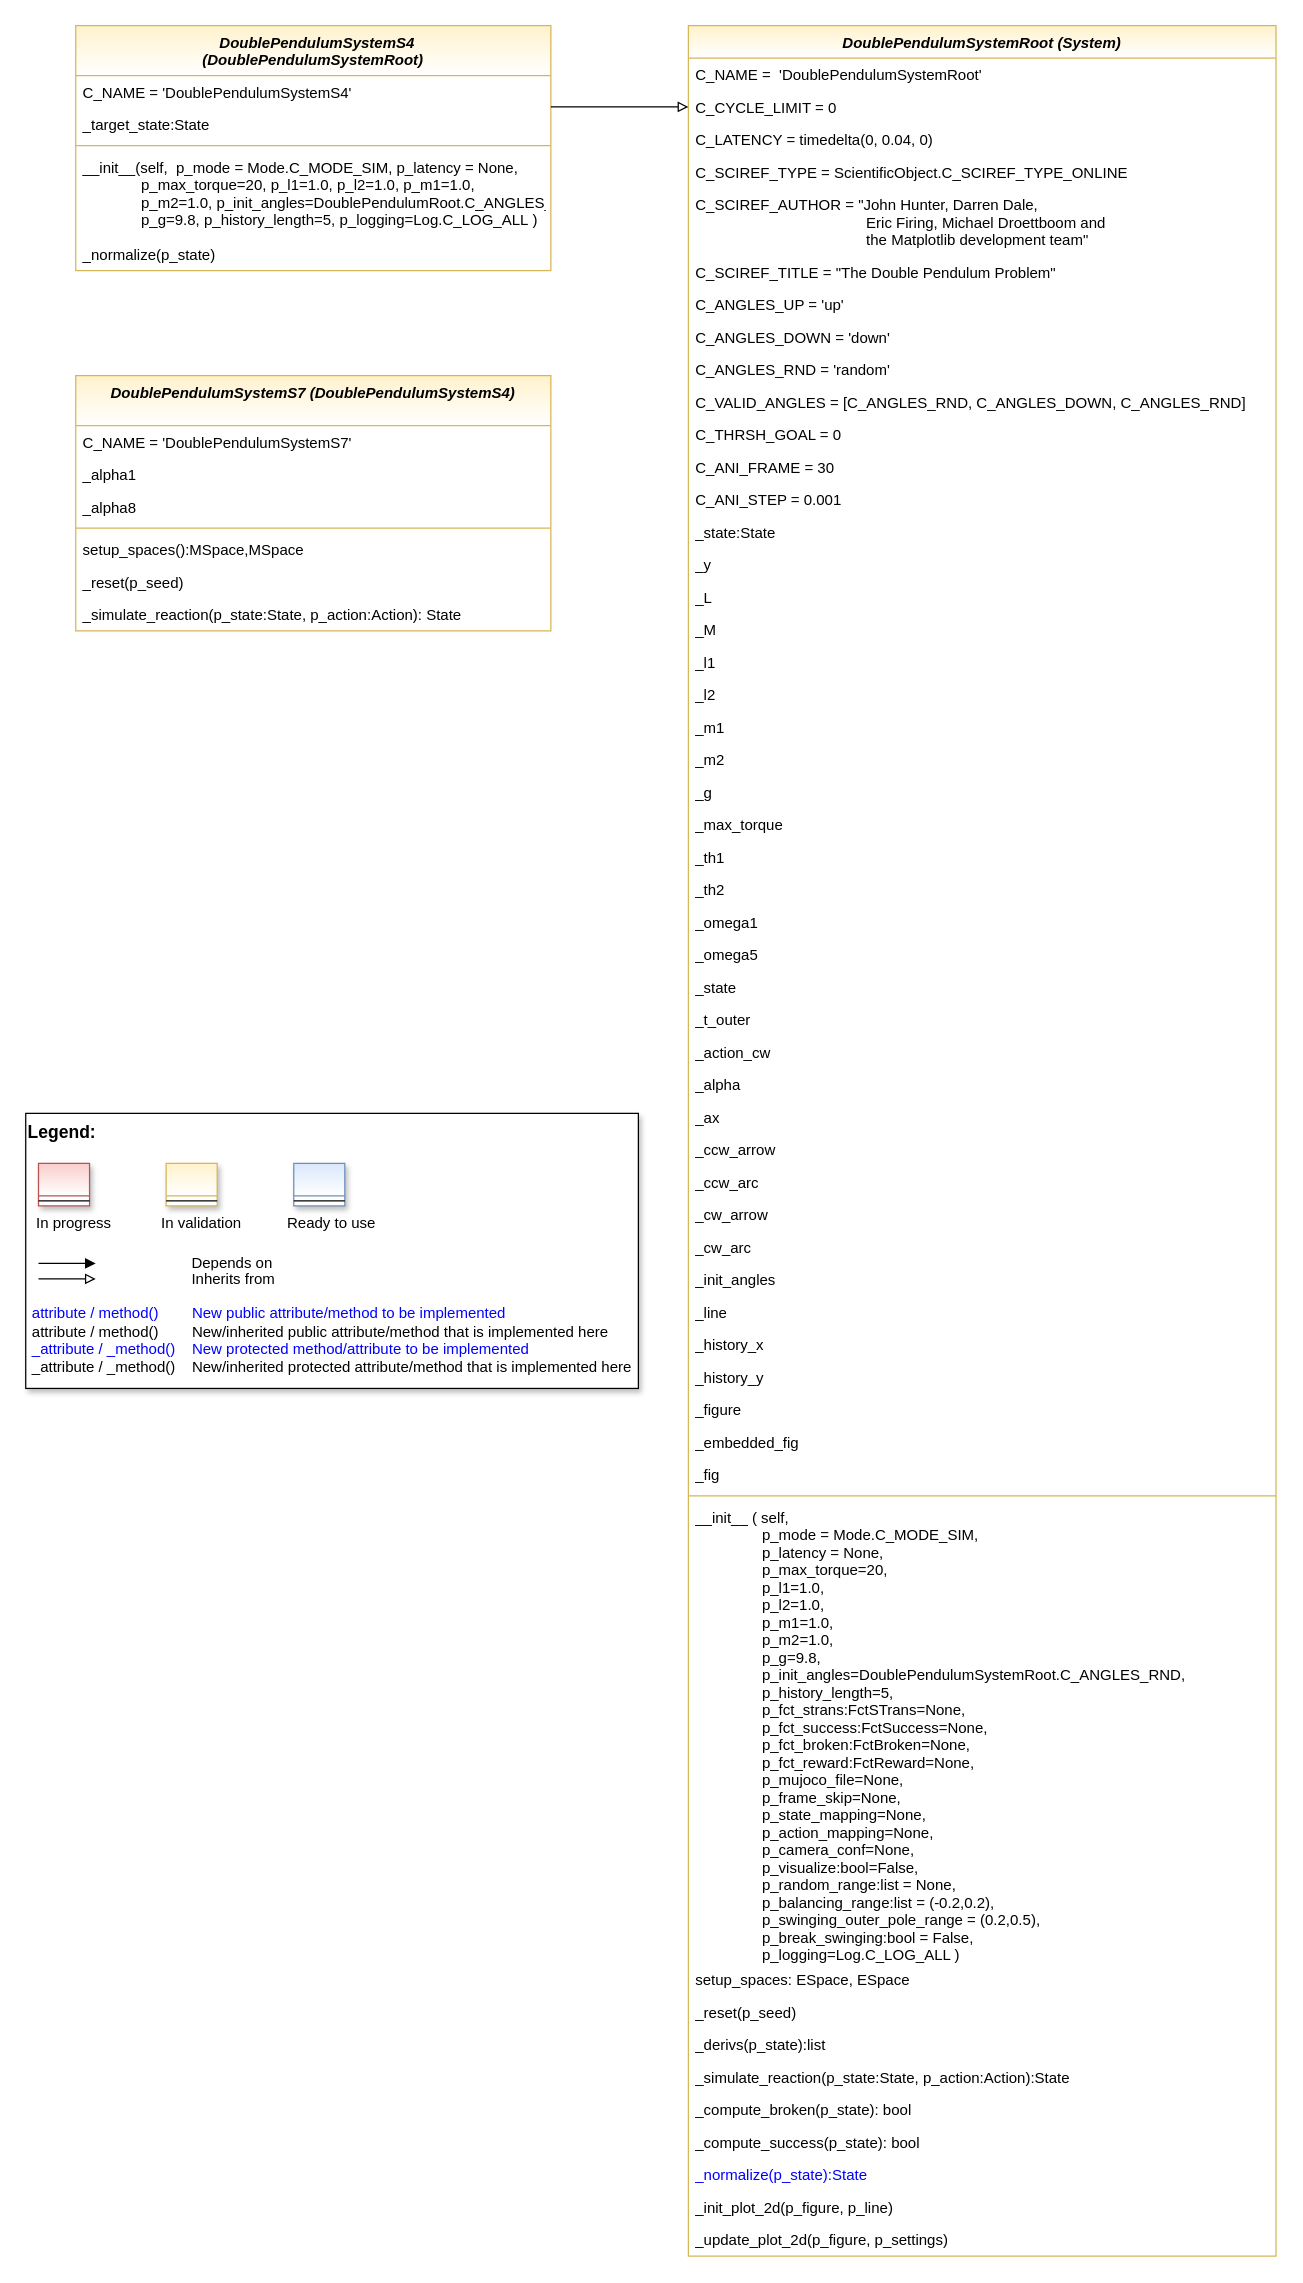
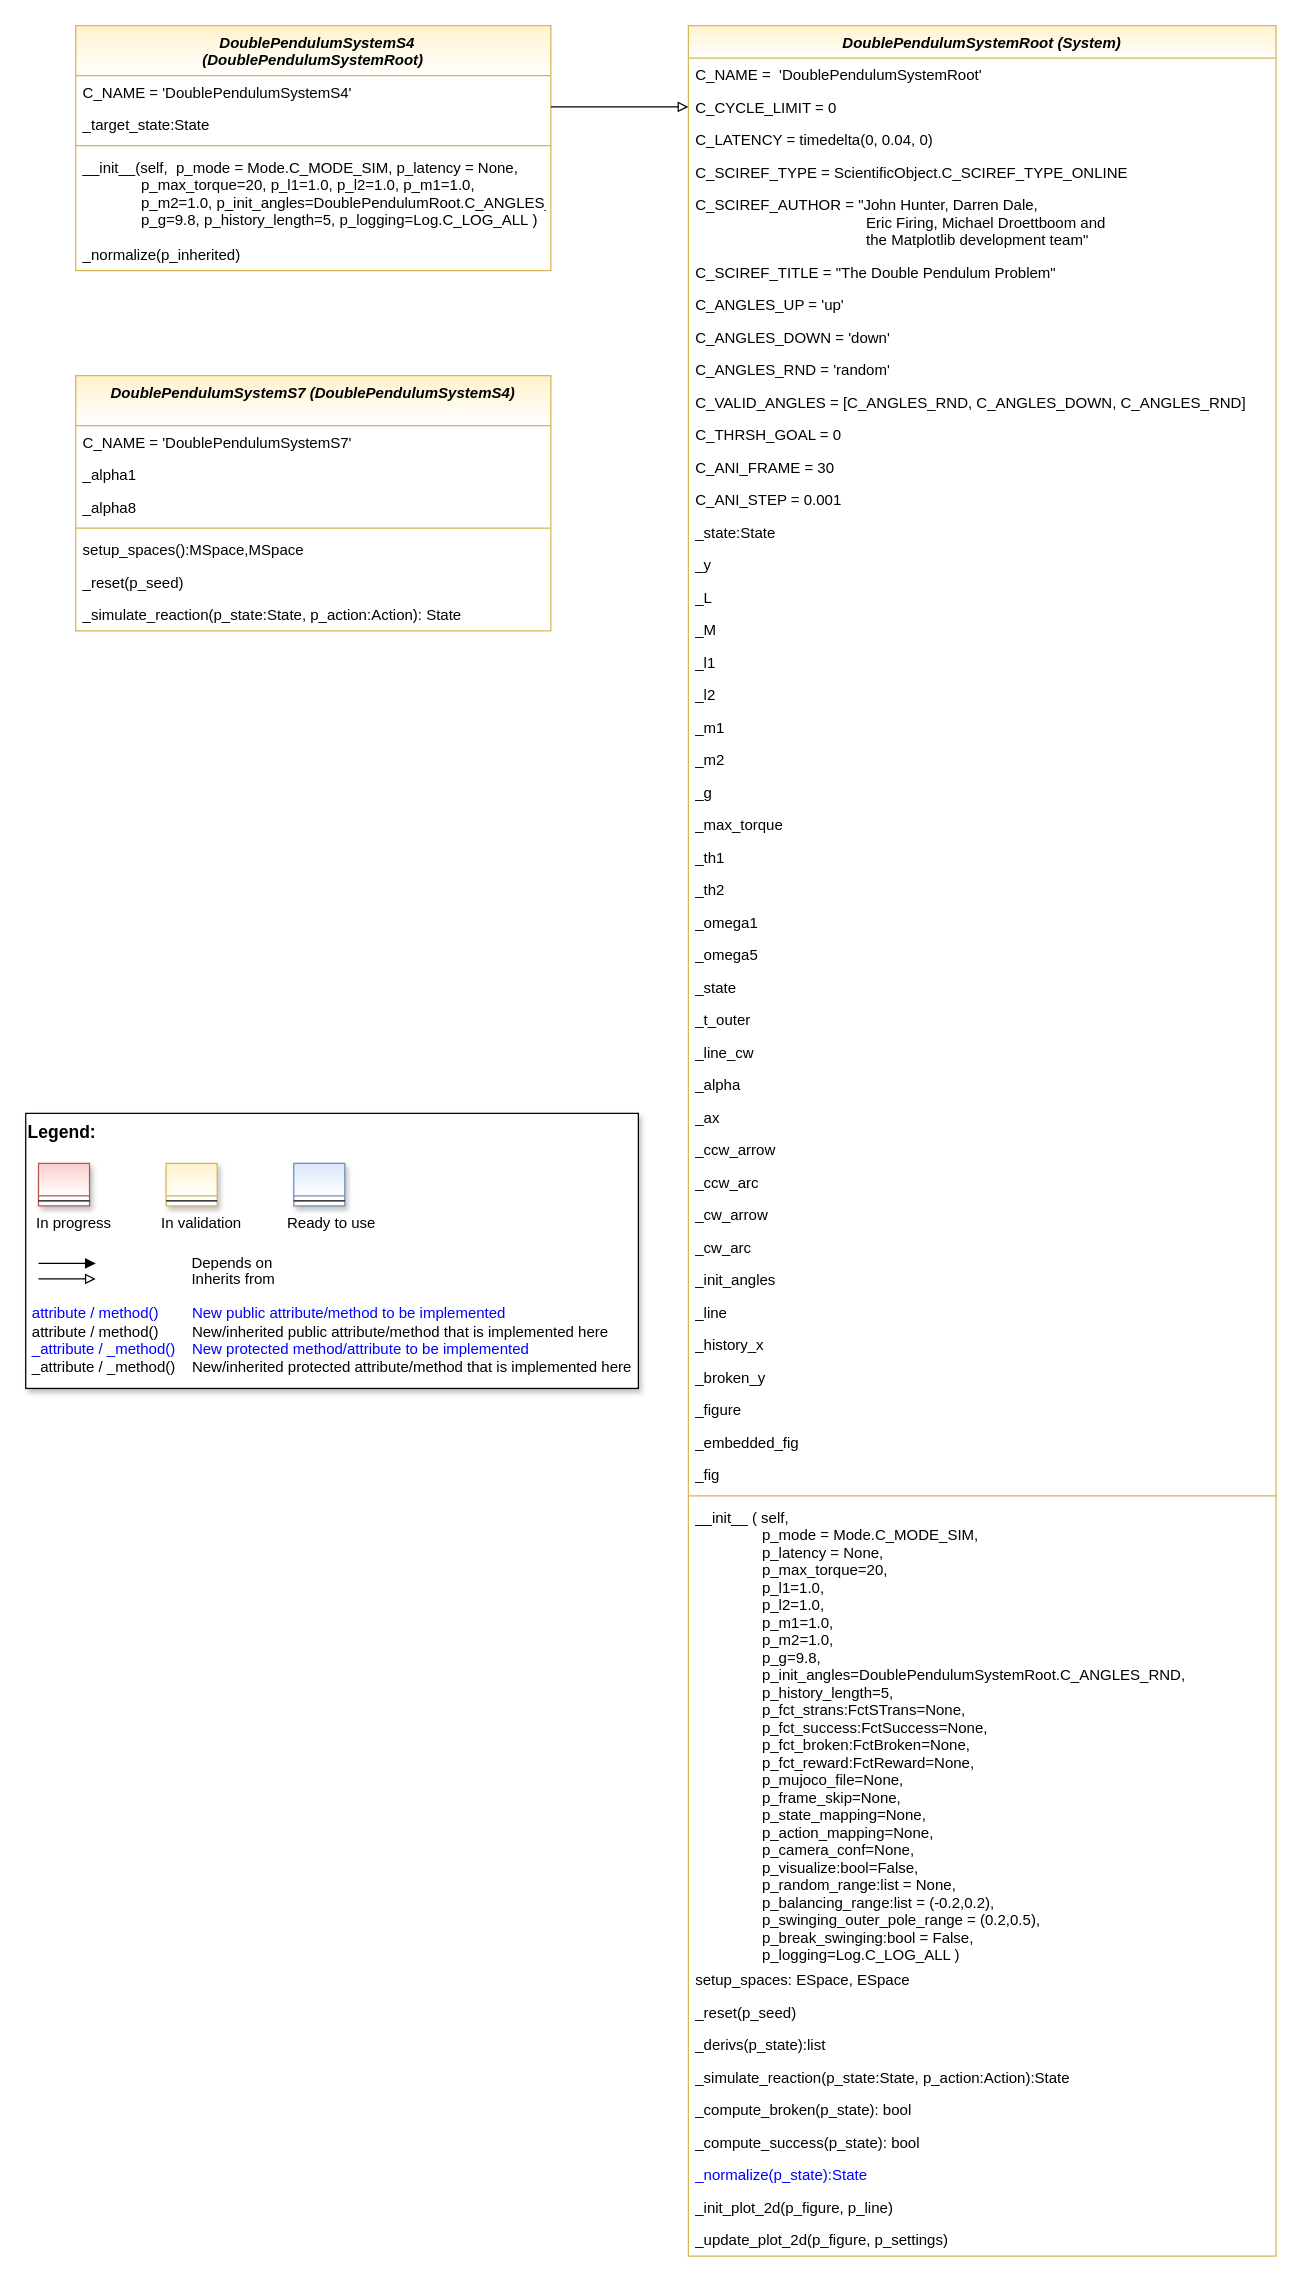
(158, 255) -> (171, 255)
(735, 1053) -> (725, 1053)
(735, 1378) -> (733, 1378)
